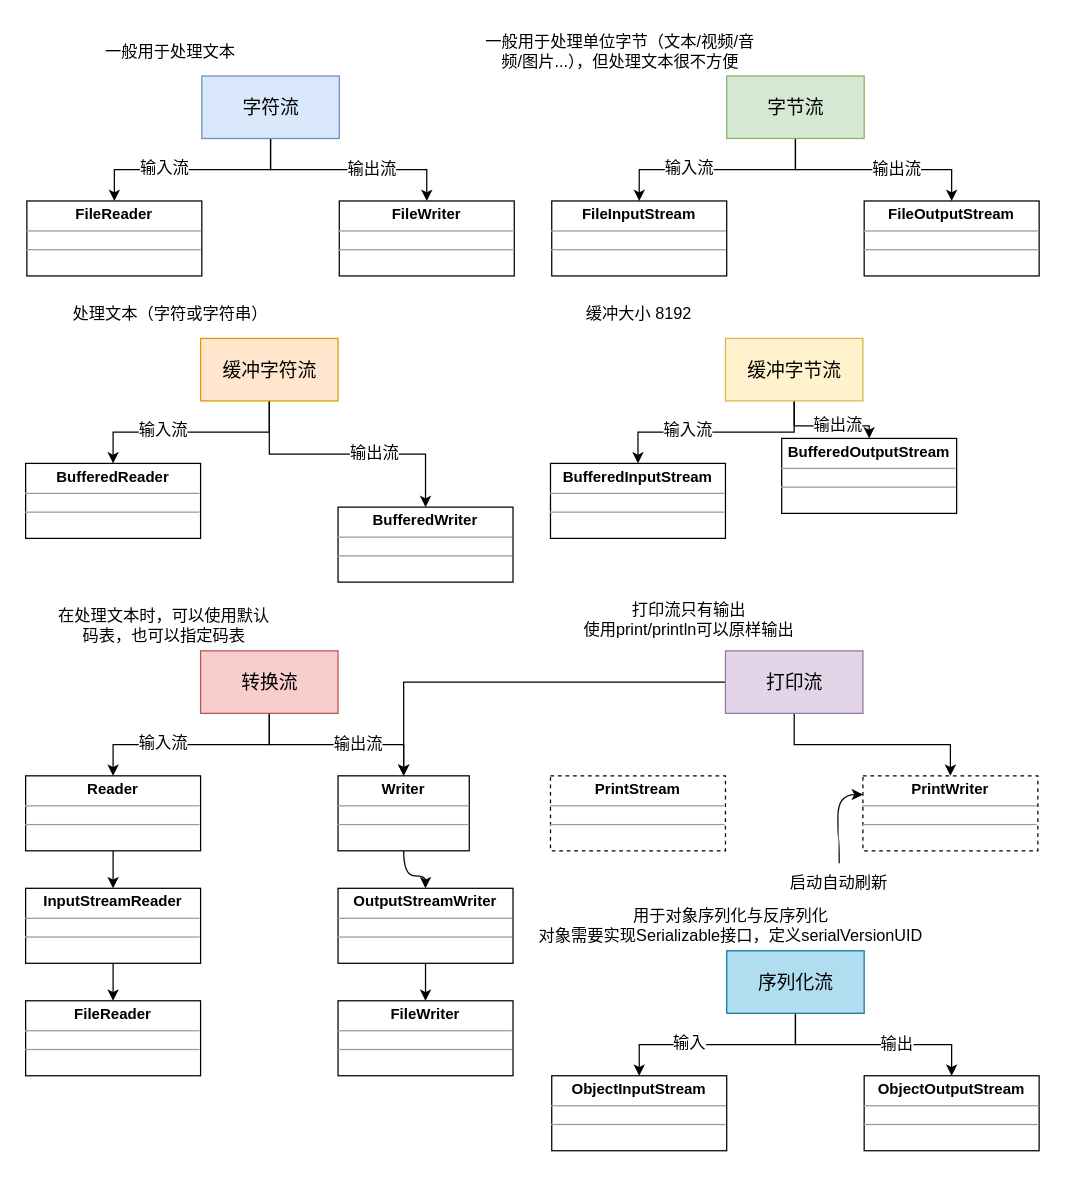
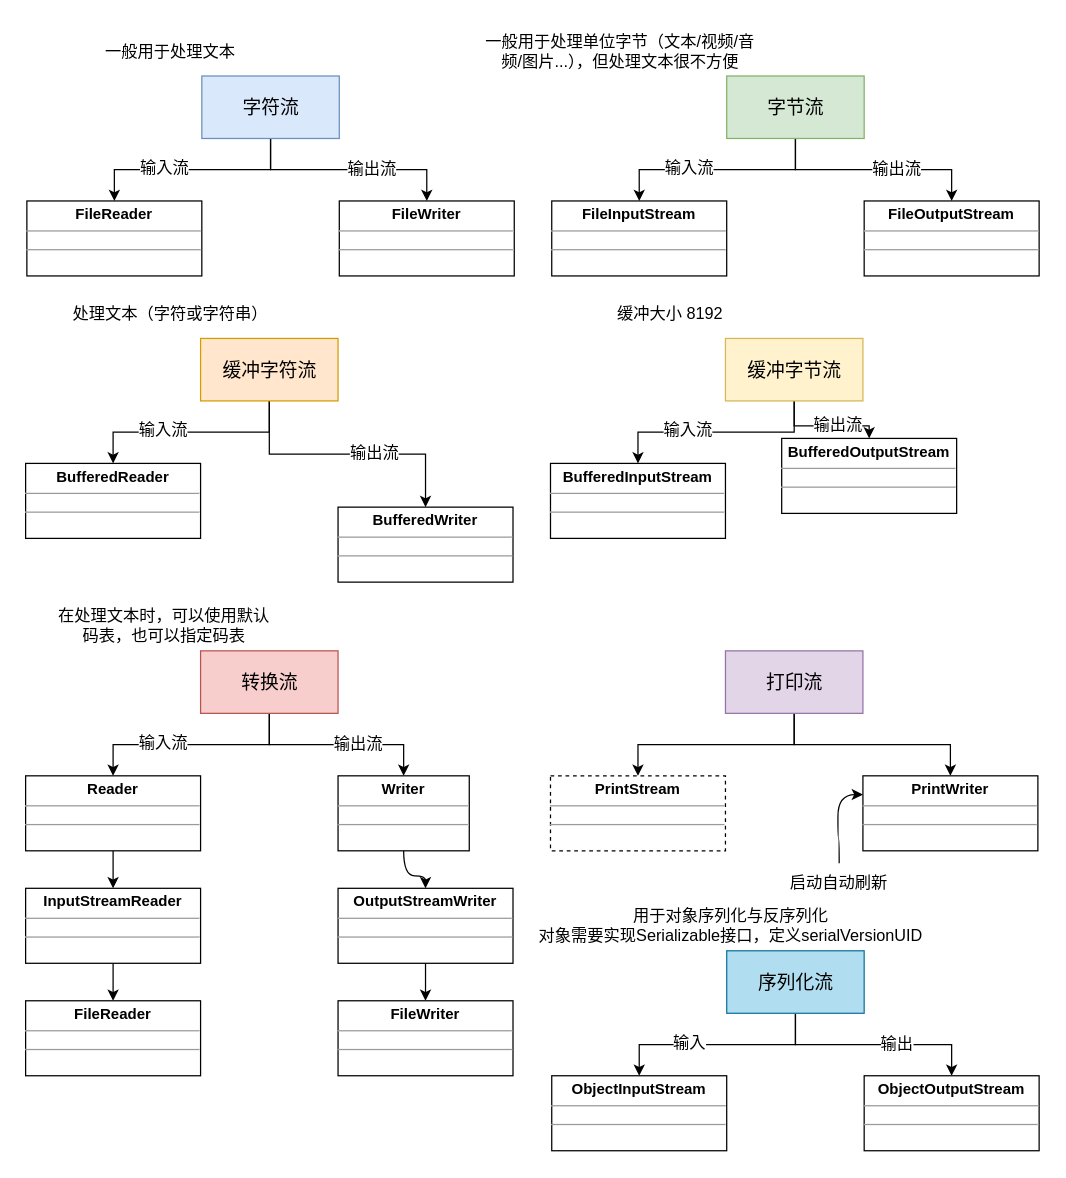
(639, 313) -> (671, 313)
(689, 619) -> none
(534, 682) -> (704, 744)
(951, 813) -> (951, 813)
